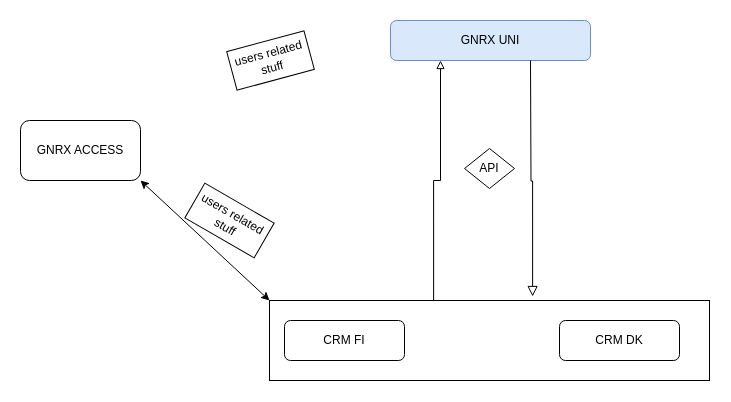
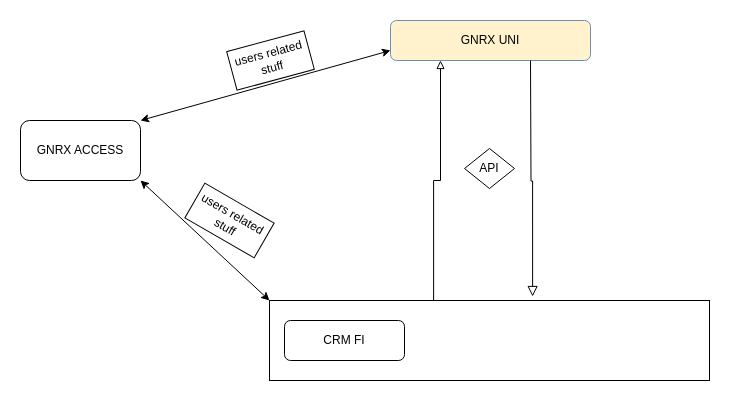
(491, 41) -> (491, 41)
none -> (266, 86)
(620, 341) -> none
